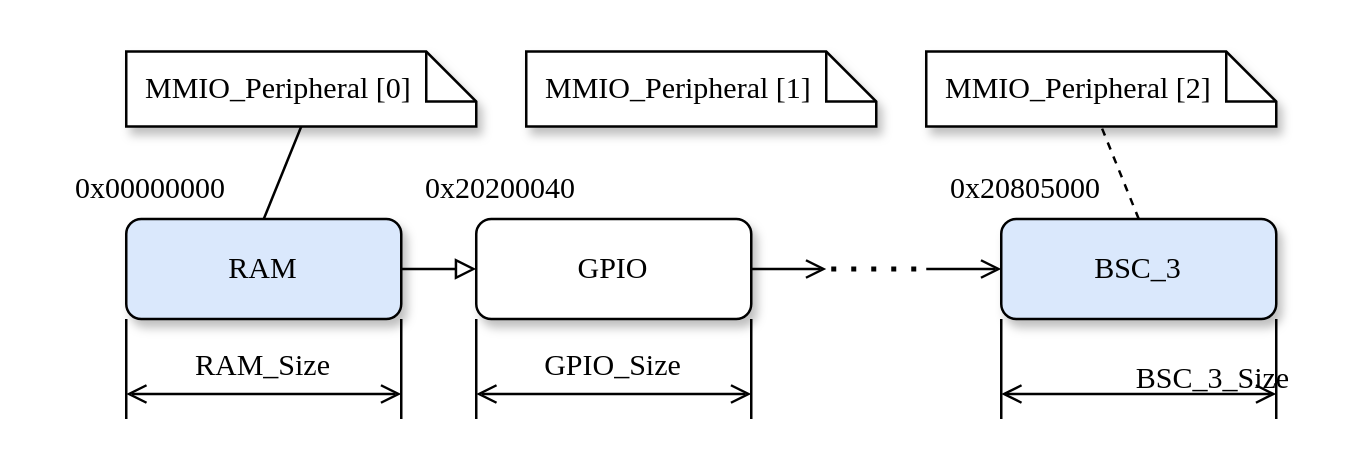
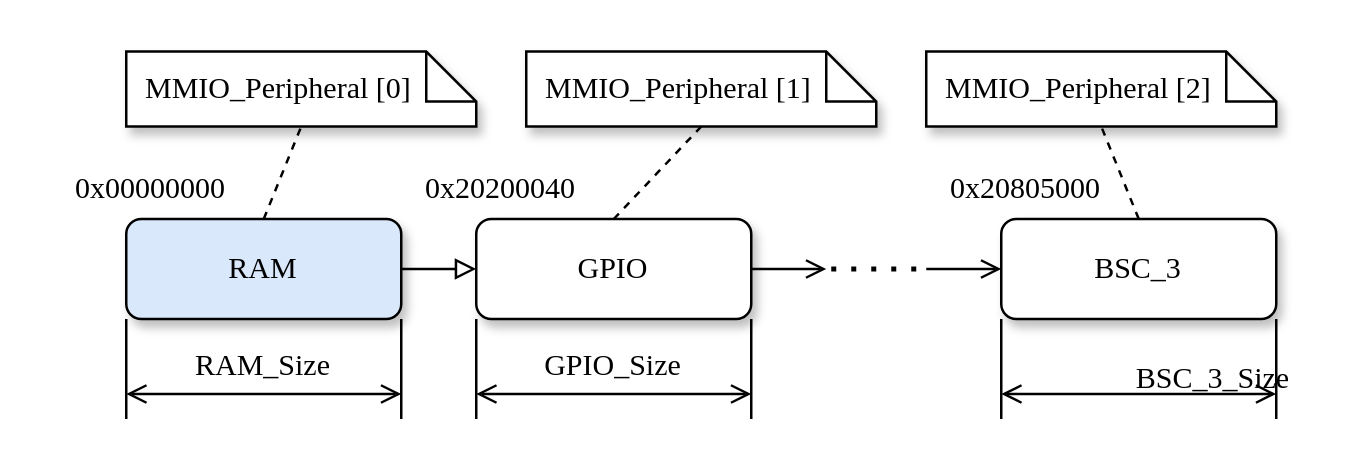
(283, 170) -> (283, 170)
none -> (657, 173)
(1139, 269) -> (1139, 269)
